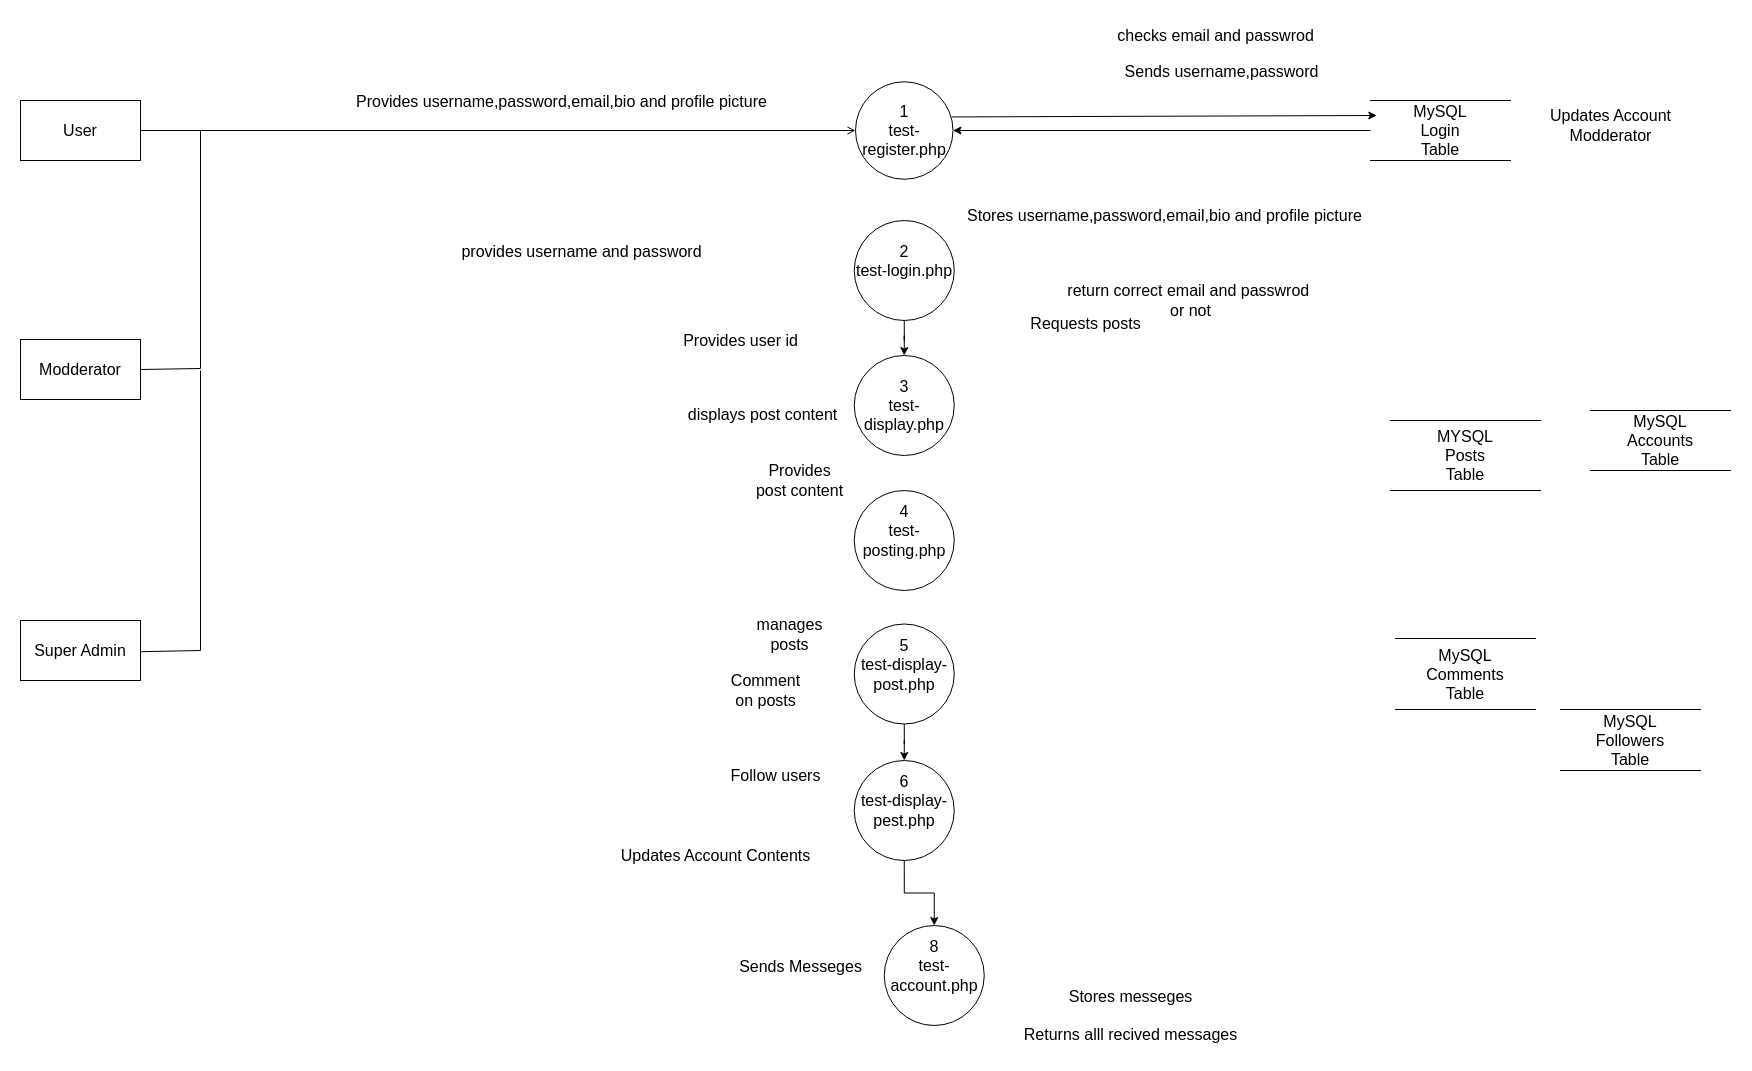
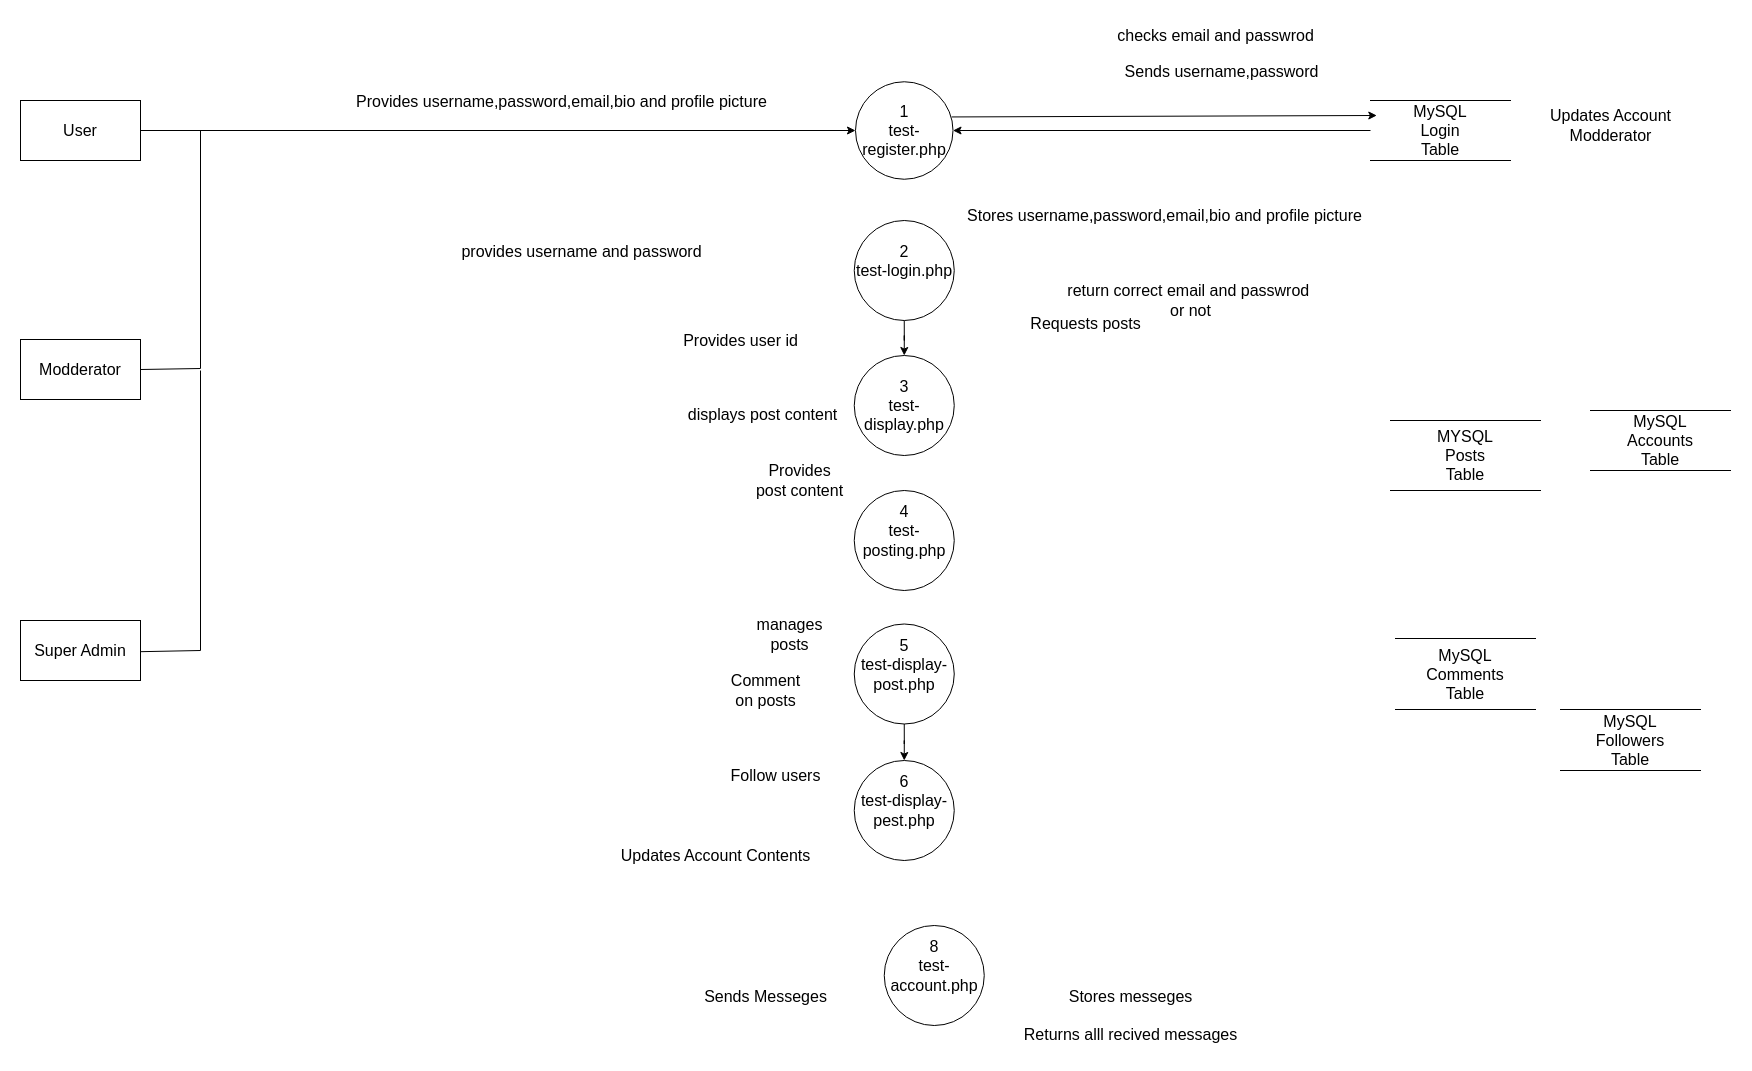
(849, 131) -> (847, 131)
(916, 893) -> none
(801, 967) -> (766, 997)
